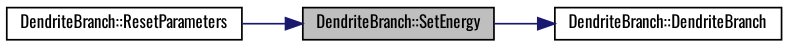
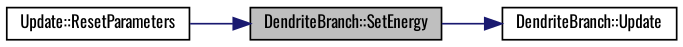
(124, 24) -> (98, 24)
(668, 24) -> (590, 24)
